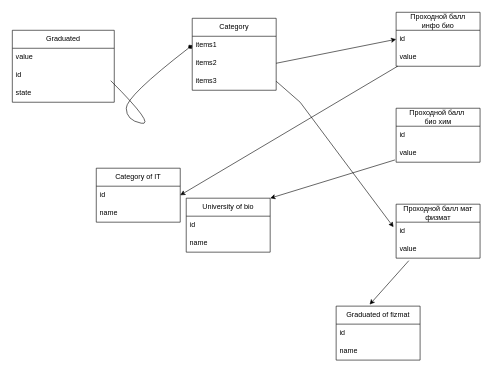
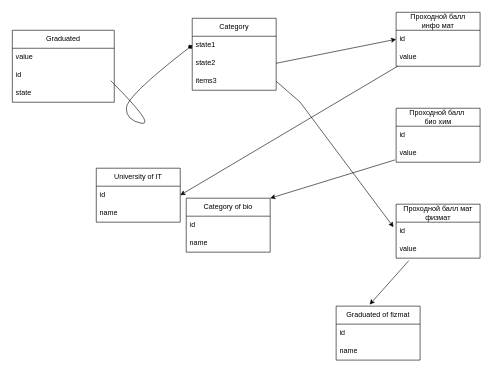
(438, 21) -> (438, 21)
(207, 45) -> (208, 45)
(207, 63) -> (208, 63)
(138, 177) -> (138, 177)
(228, 207) -> (228, 207)
